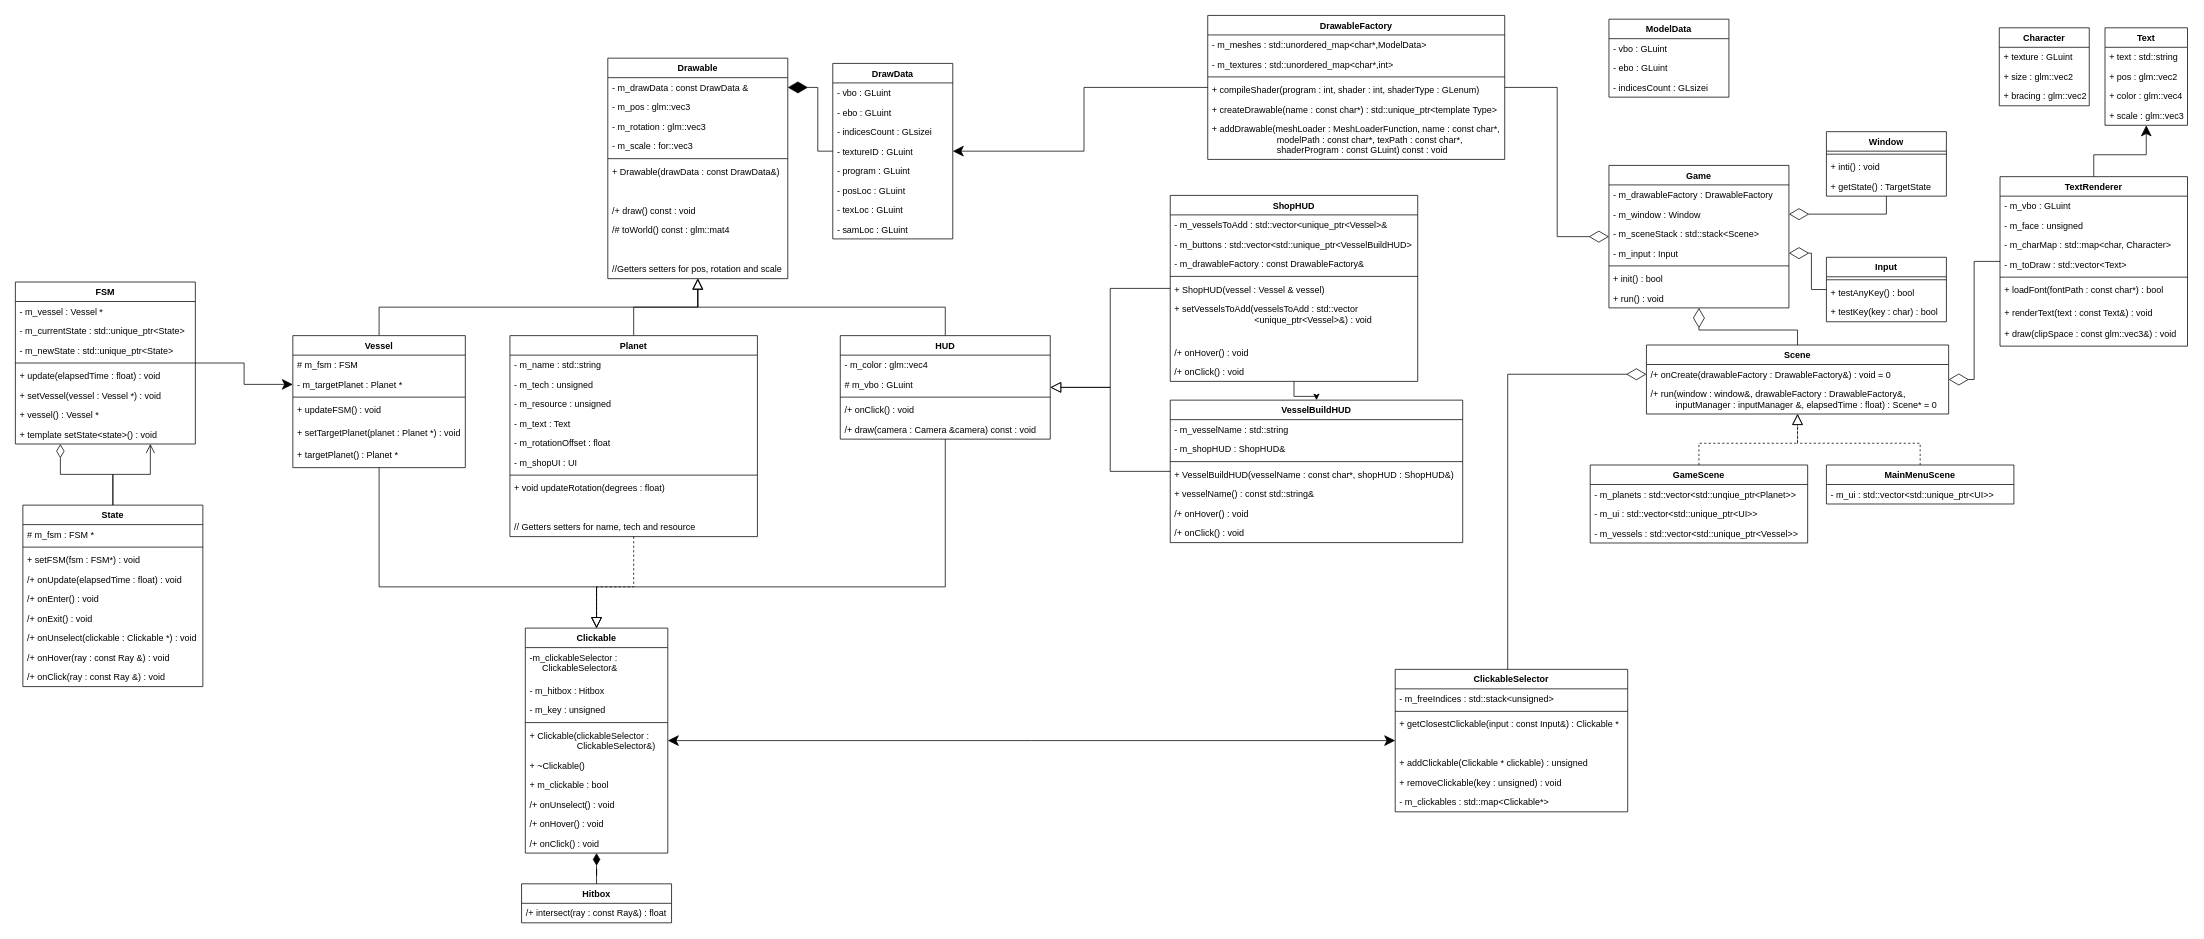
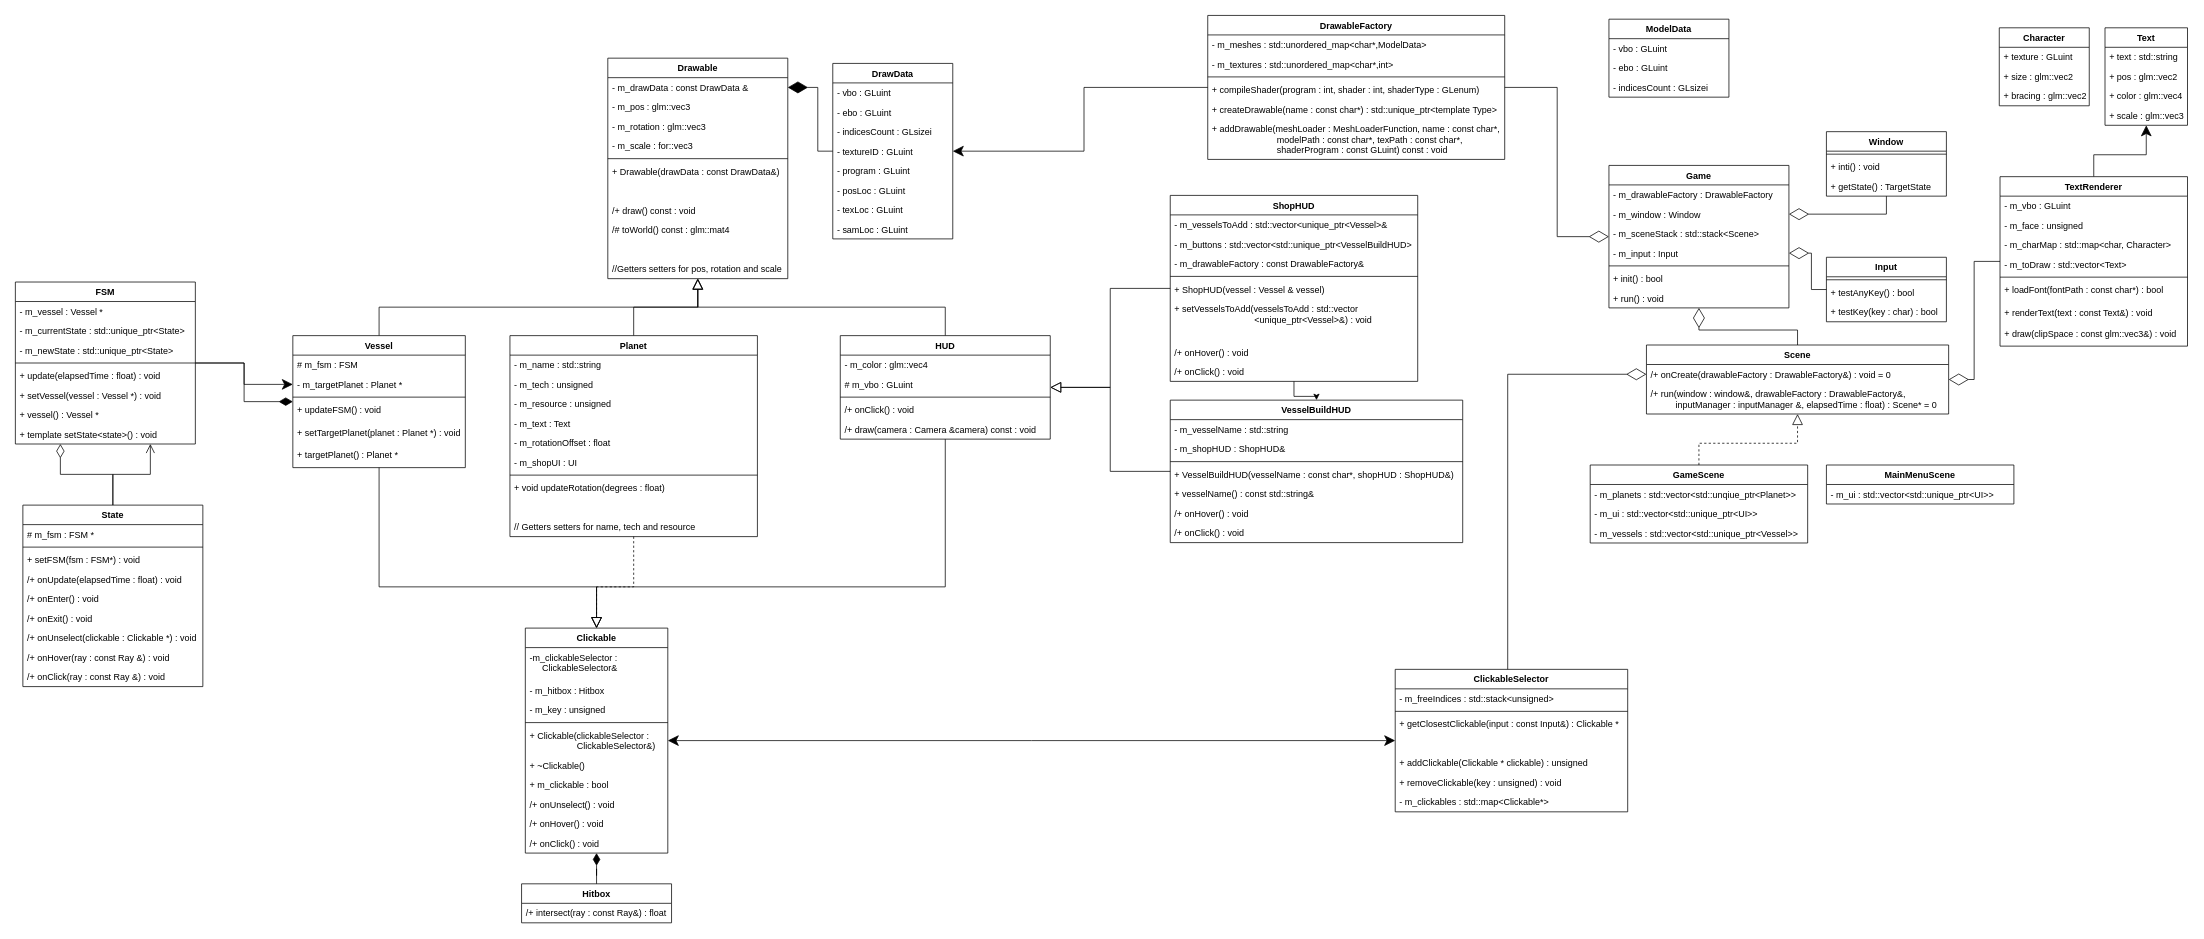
none -> (260, 402)
(1870, 443) -> none
